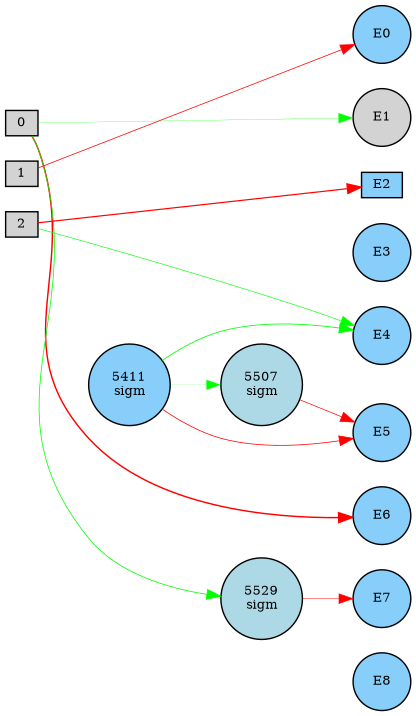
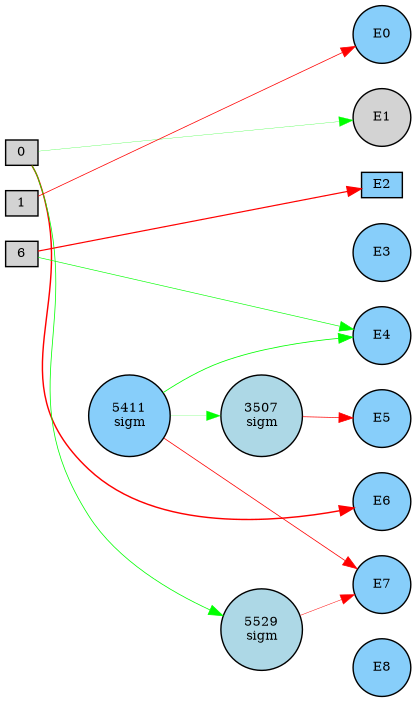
(22, 224) -> (22, 254)
(262, 385) -> (262, 416)
(247, 443) -> (254, 499)
